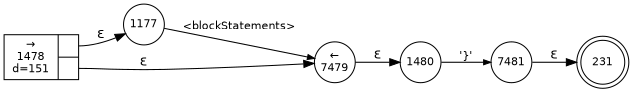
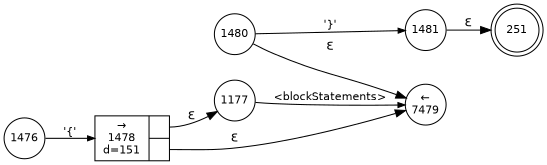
(372, 62) -> (324, 72)
(511, 62) -> (426, 30)
(603, 62) -> (517, 30)
none -> (24, 138)
